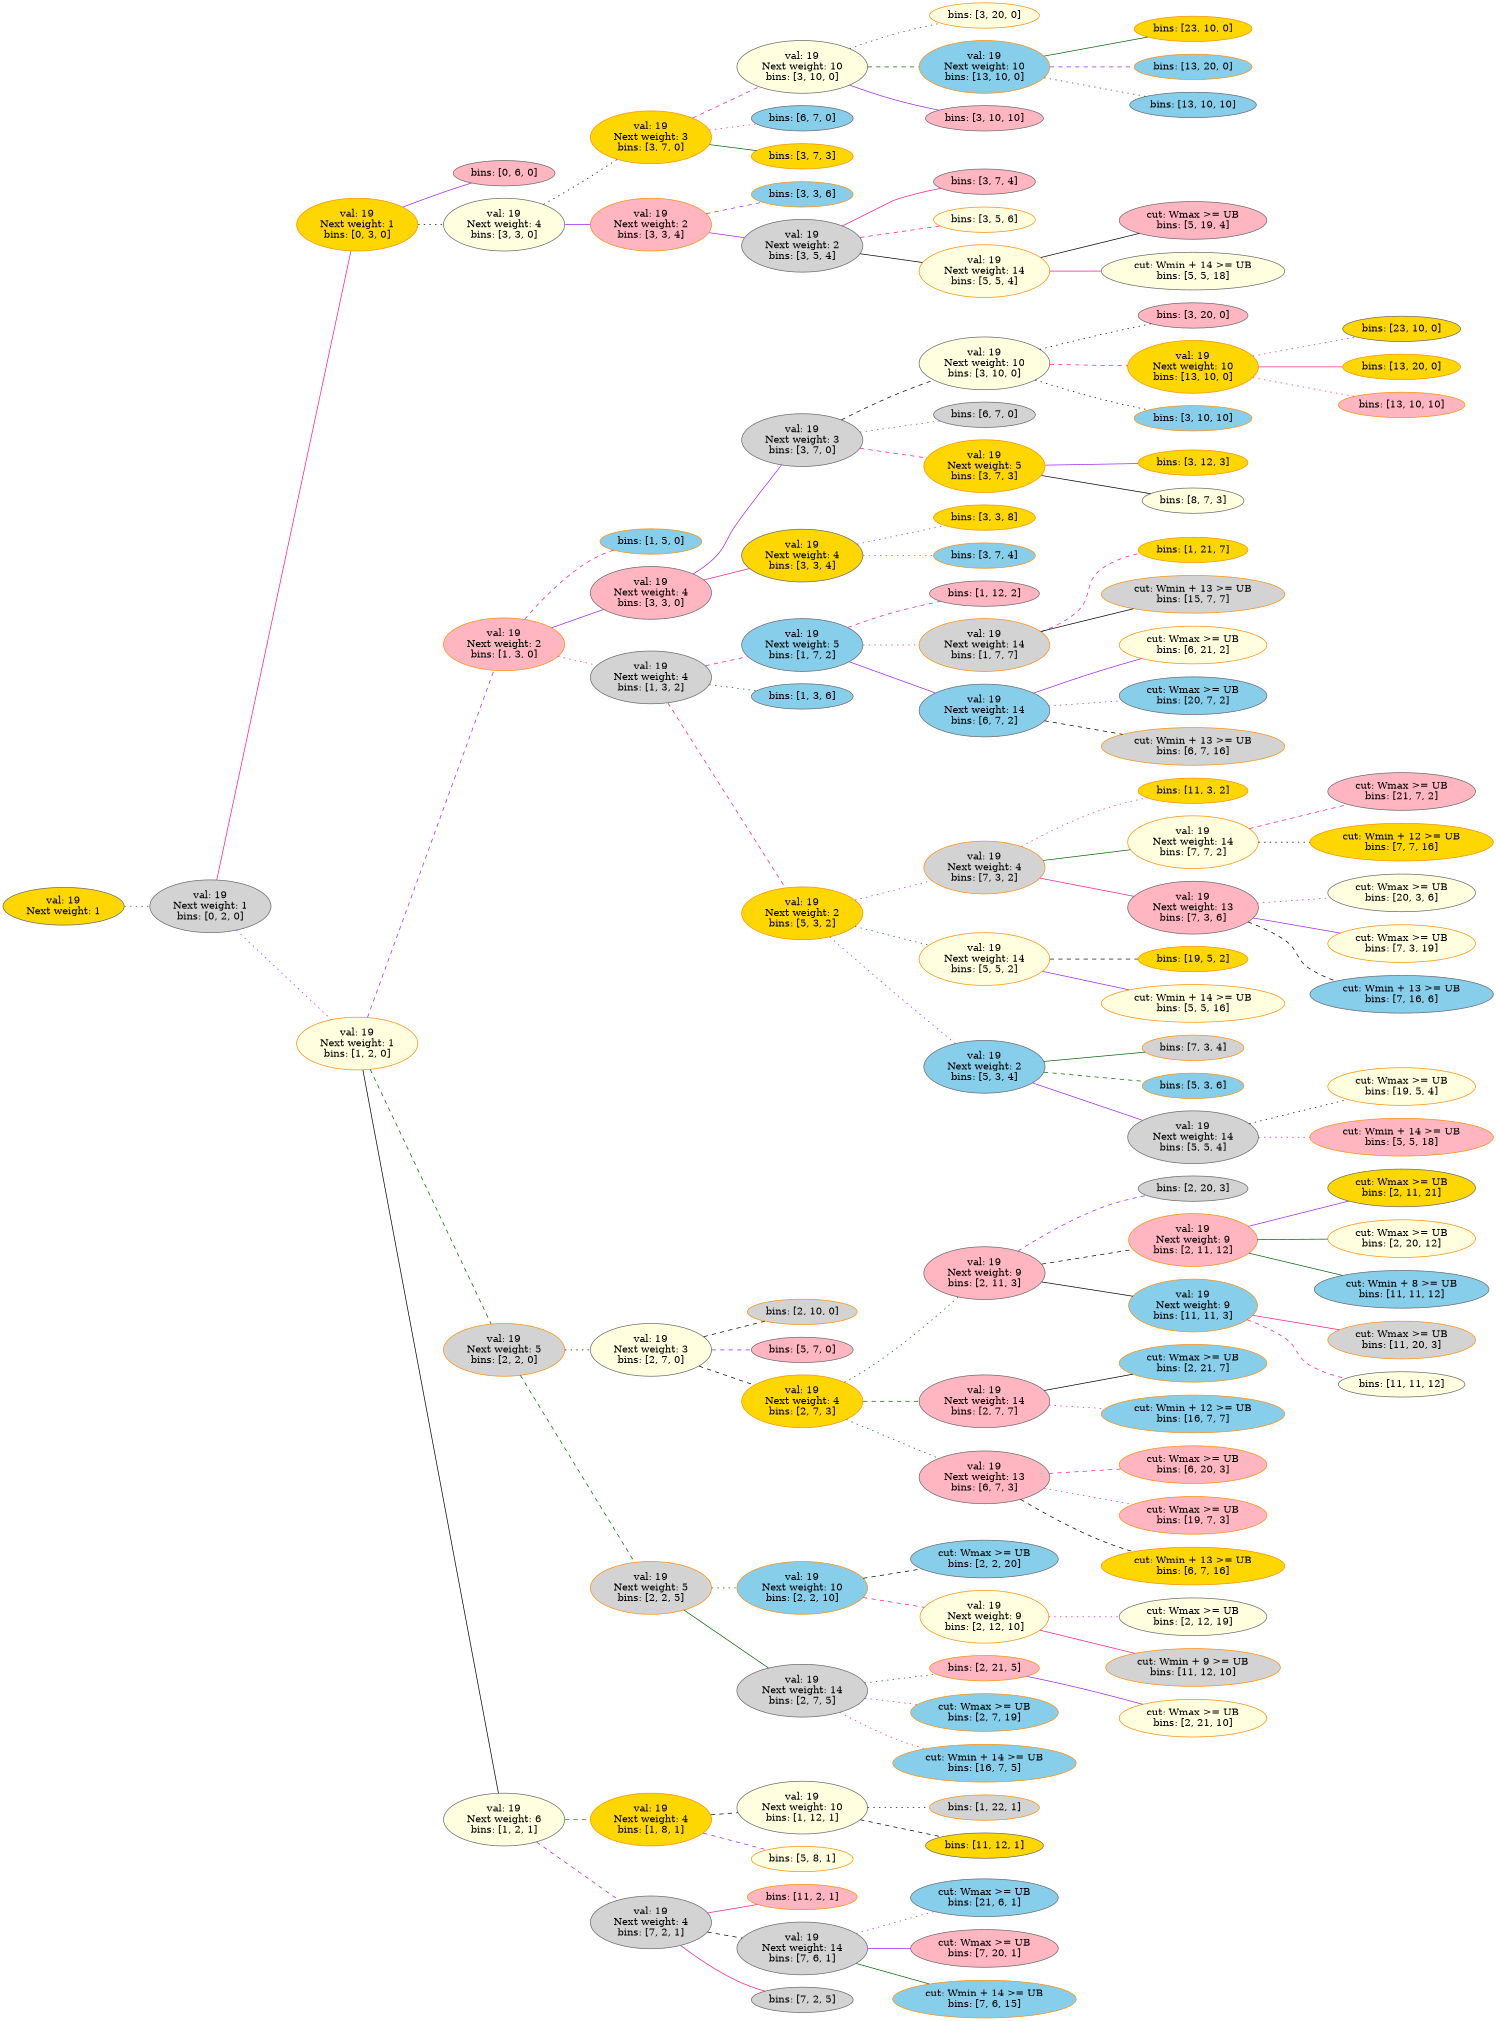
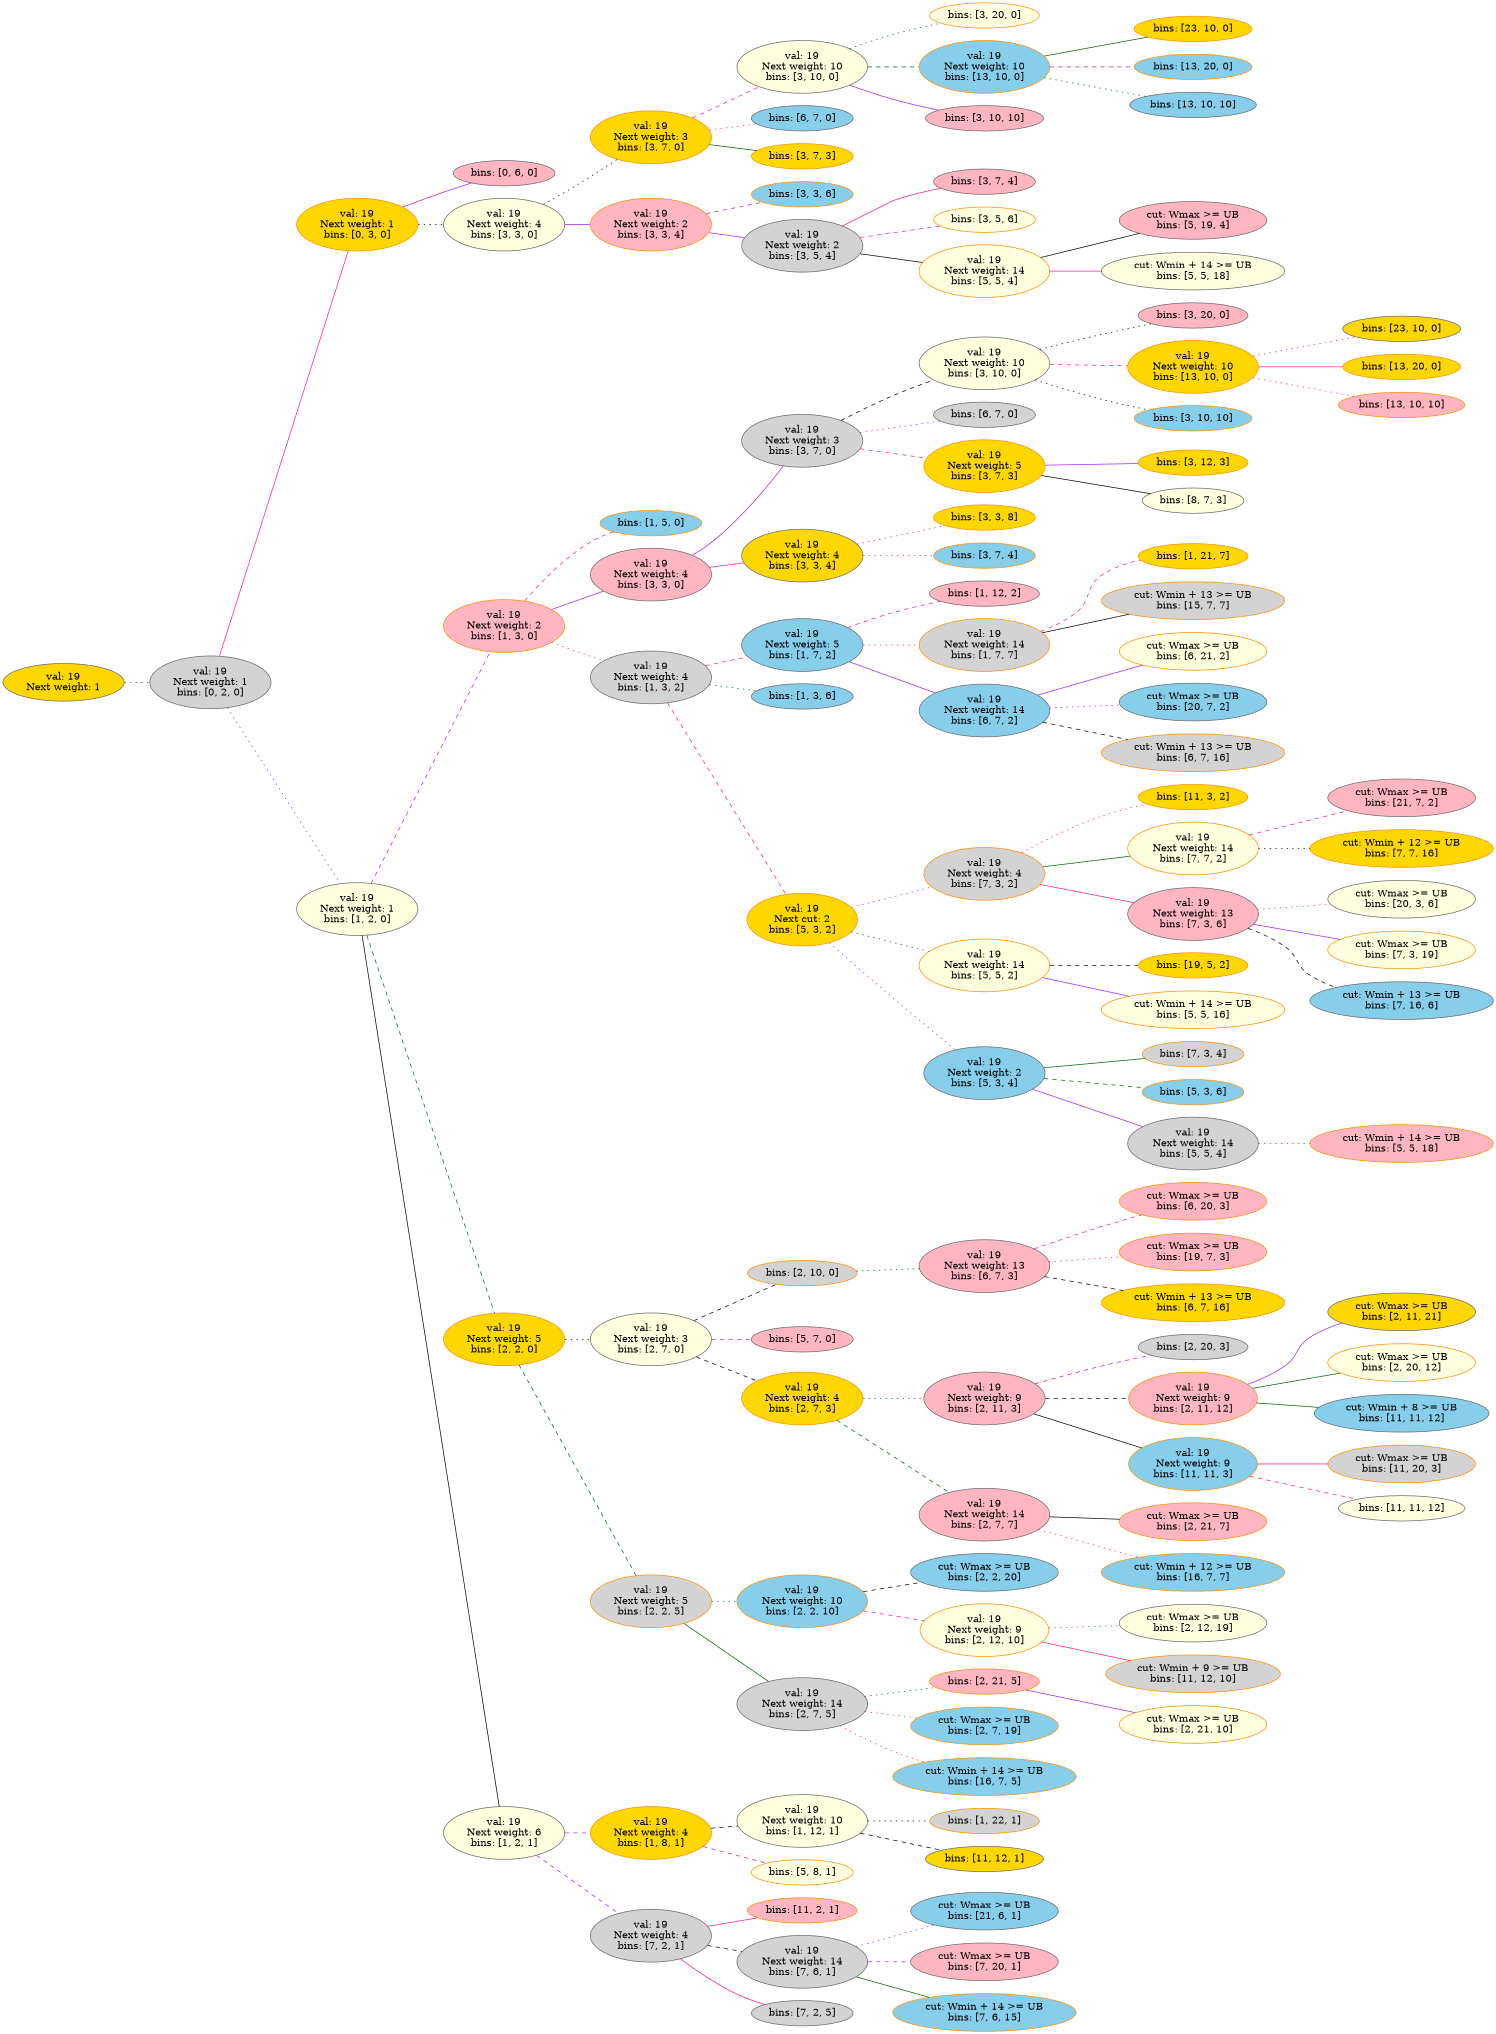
(802, 913) -> (802, 920)
(357, 1044) -> (357, 909)
(1402, 1087) -> none
(504, 1350) -> (504, 1339)
(1193, 1363) -> (1193, 1522)
(892, 1439) -> (888, 1270)
(889, 1948) -> (889, 1962)
